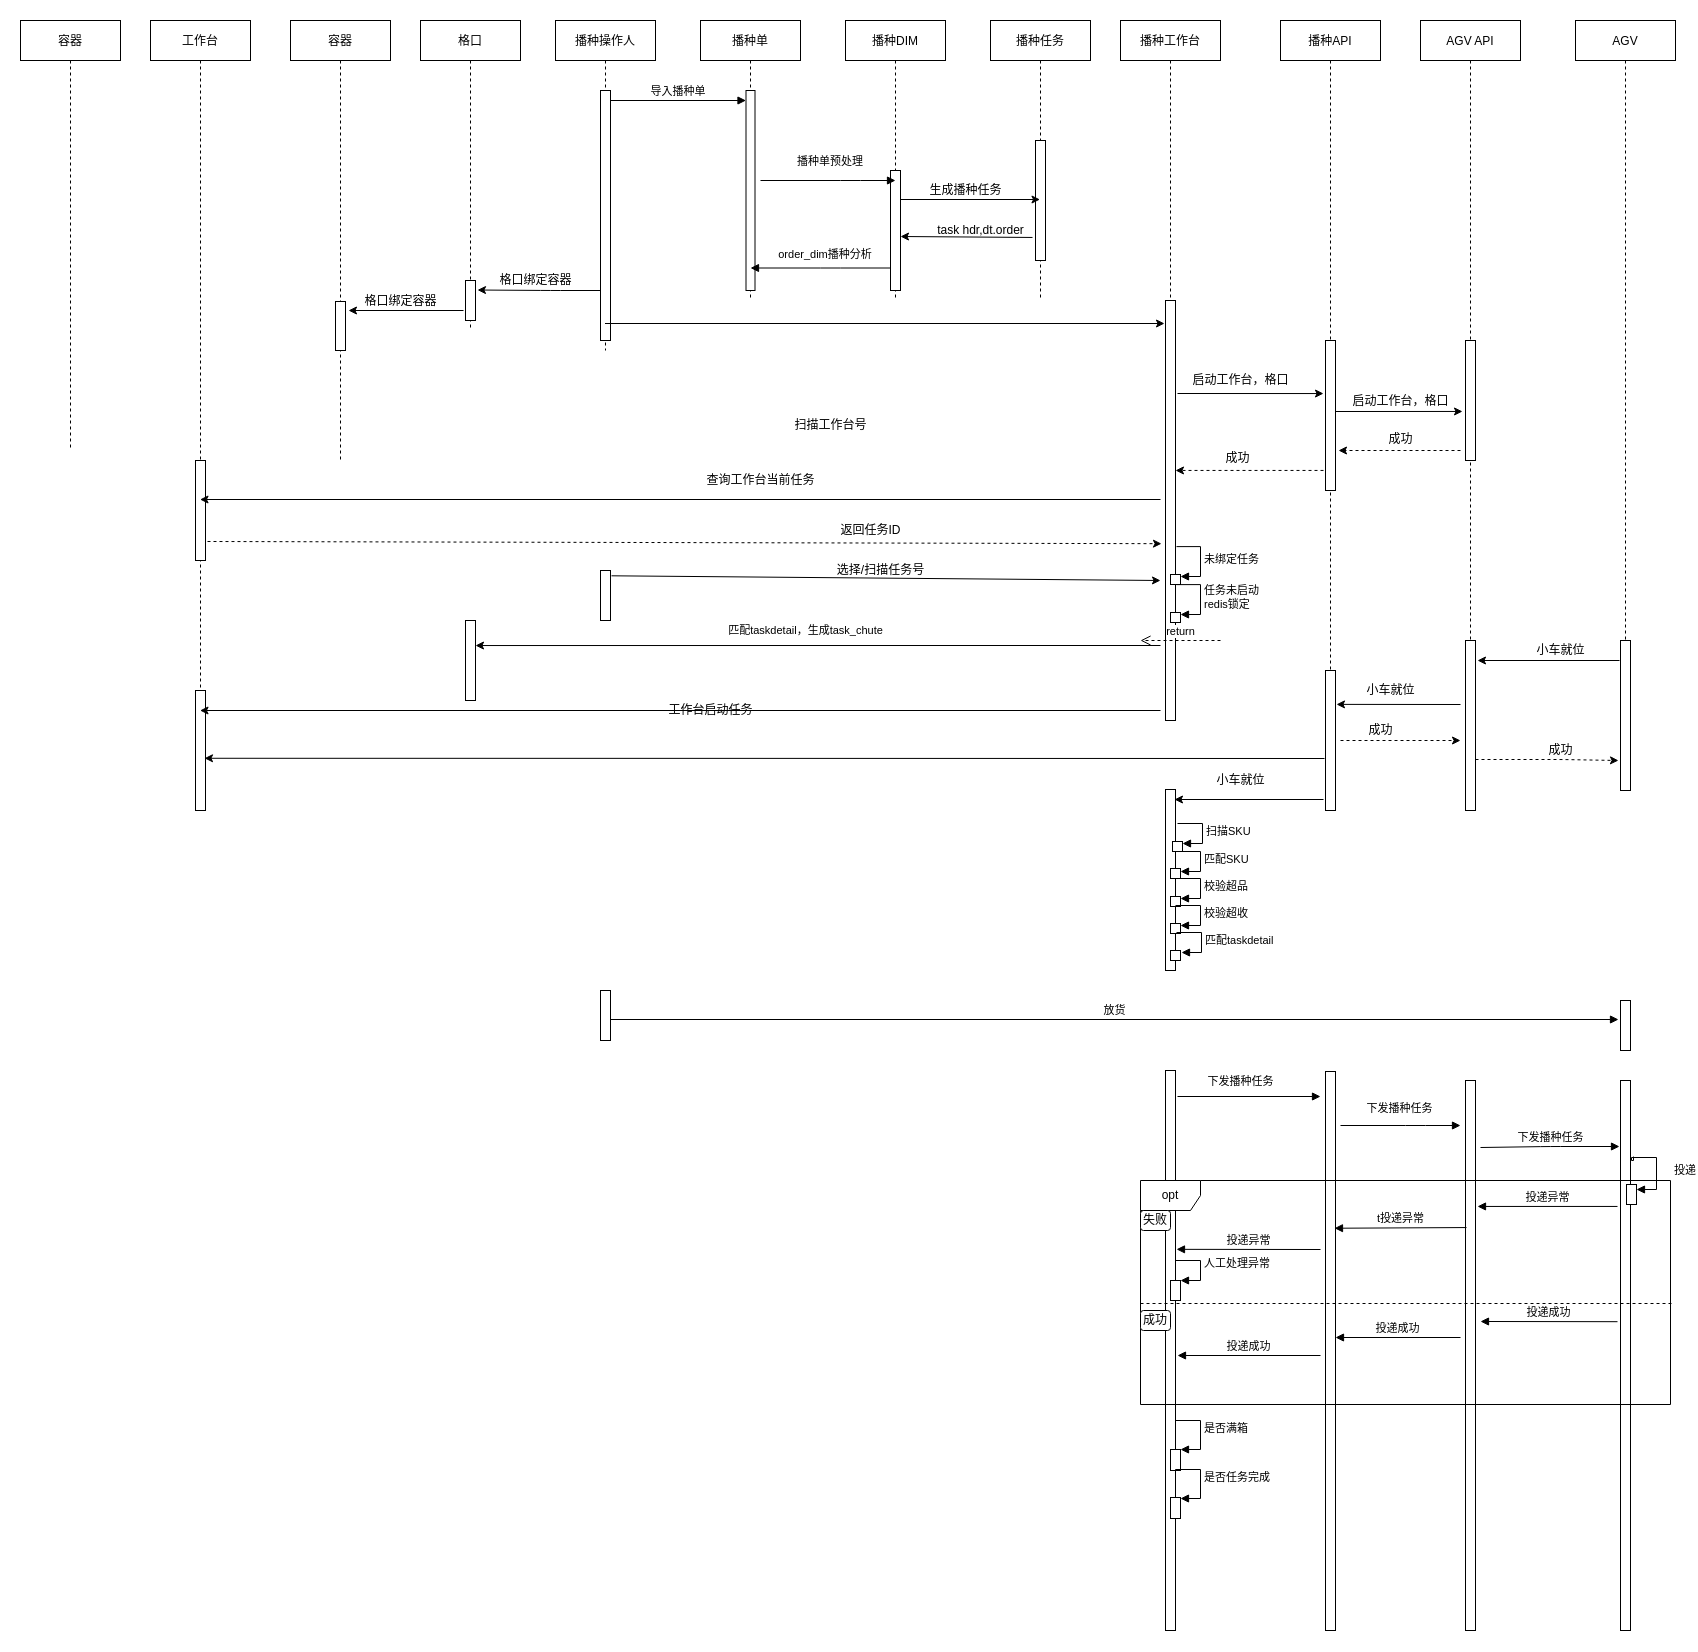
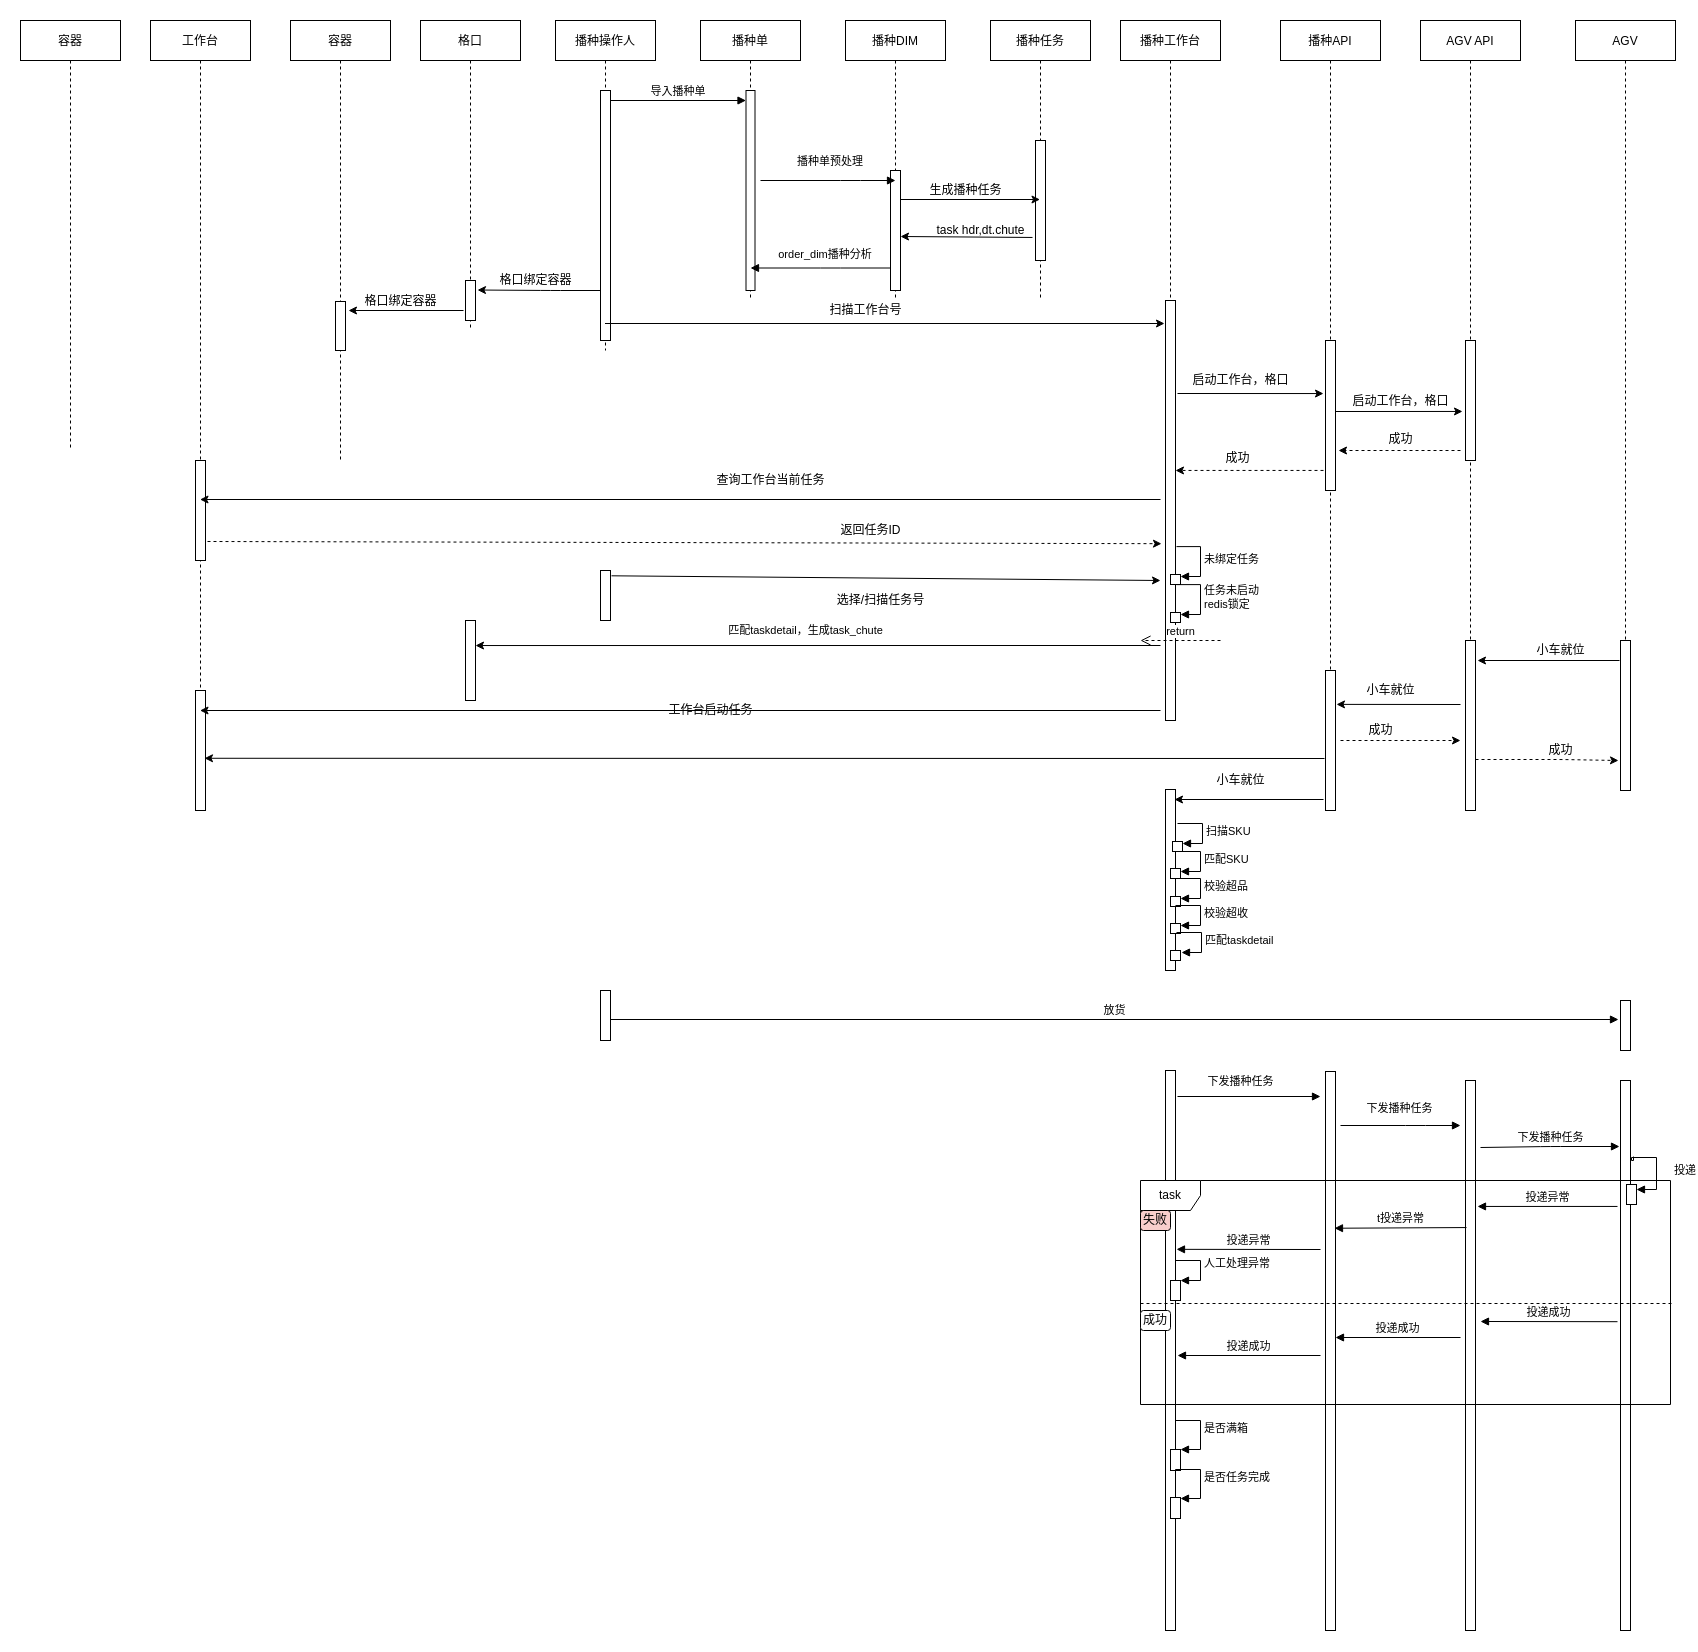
(981, 231) -> (981, 231)
(831, 426) -> (866, 311)
(761, 481) -> (771, 481)
(881, 571) -> (881, 601)
(1171, 1196) -> (1171, 1196)
(1156, 1221) -> (1156, 1221)
